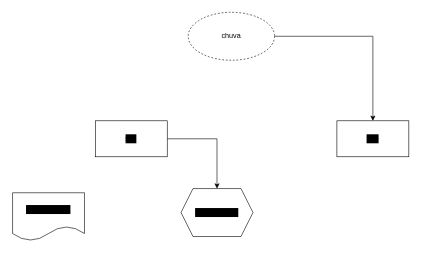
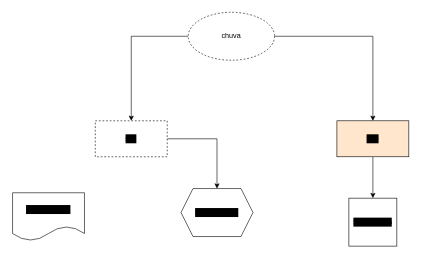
none -> (131, 36)
(131, 139) -> (131, 139)
(373, 139) -> (373, 139)
none -> (373, 192)
none -> (373, 222)
